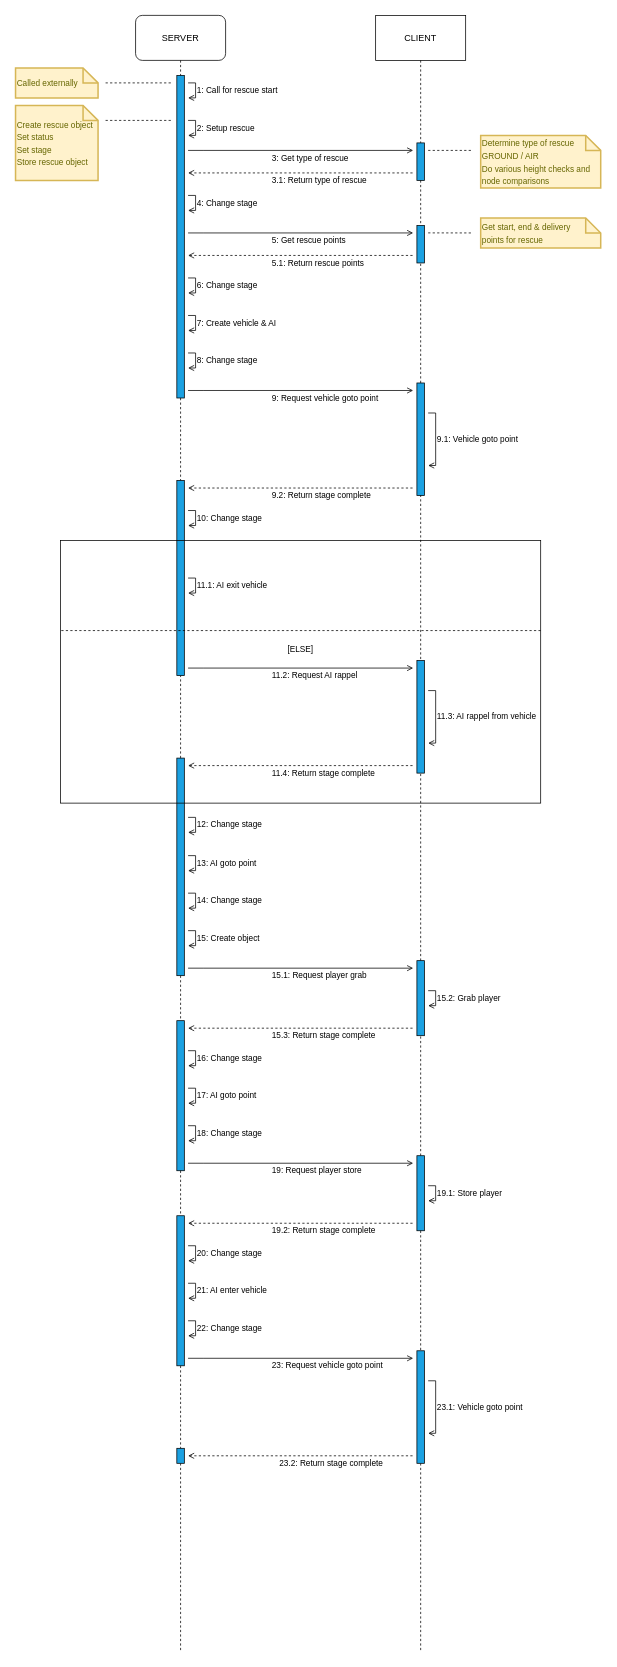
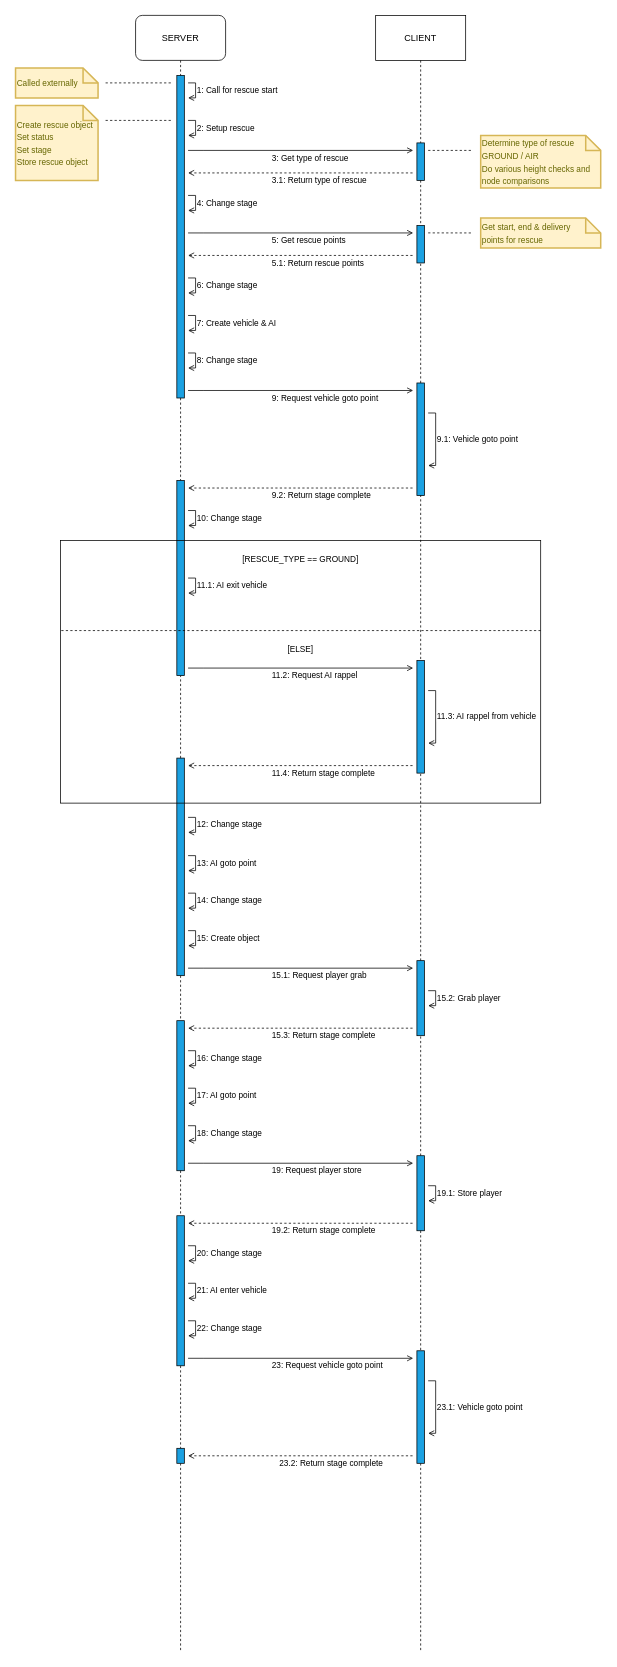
none -> (300, 559)
